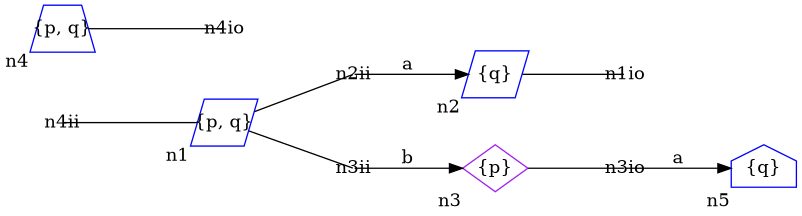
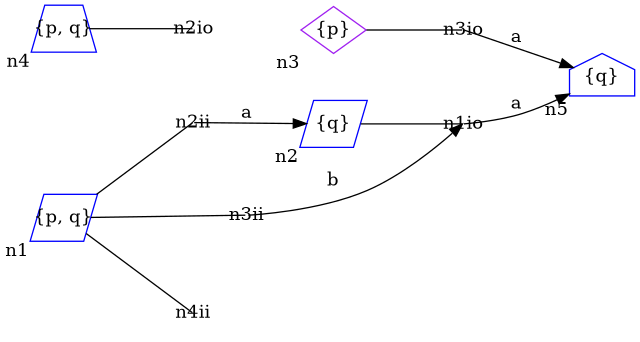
(224, 29) -> (193, 29)
none -> (512, 116)
(130, 123) -> (139, 273)
(402, 168) -> (358, 194)
